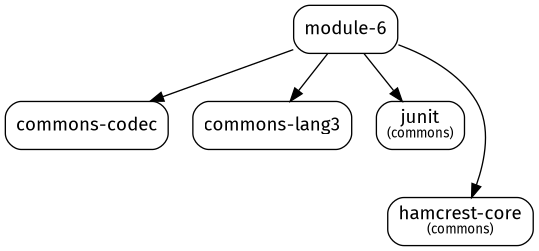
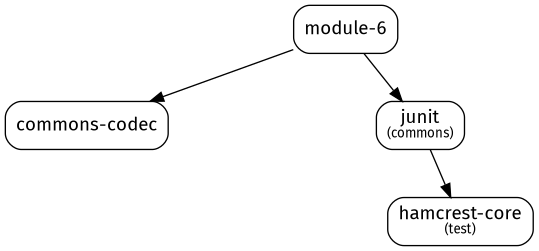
(473, 96) -> (438, 167)
(272, 125) -> none
(460, 230) -> (460, 230)
